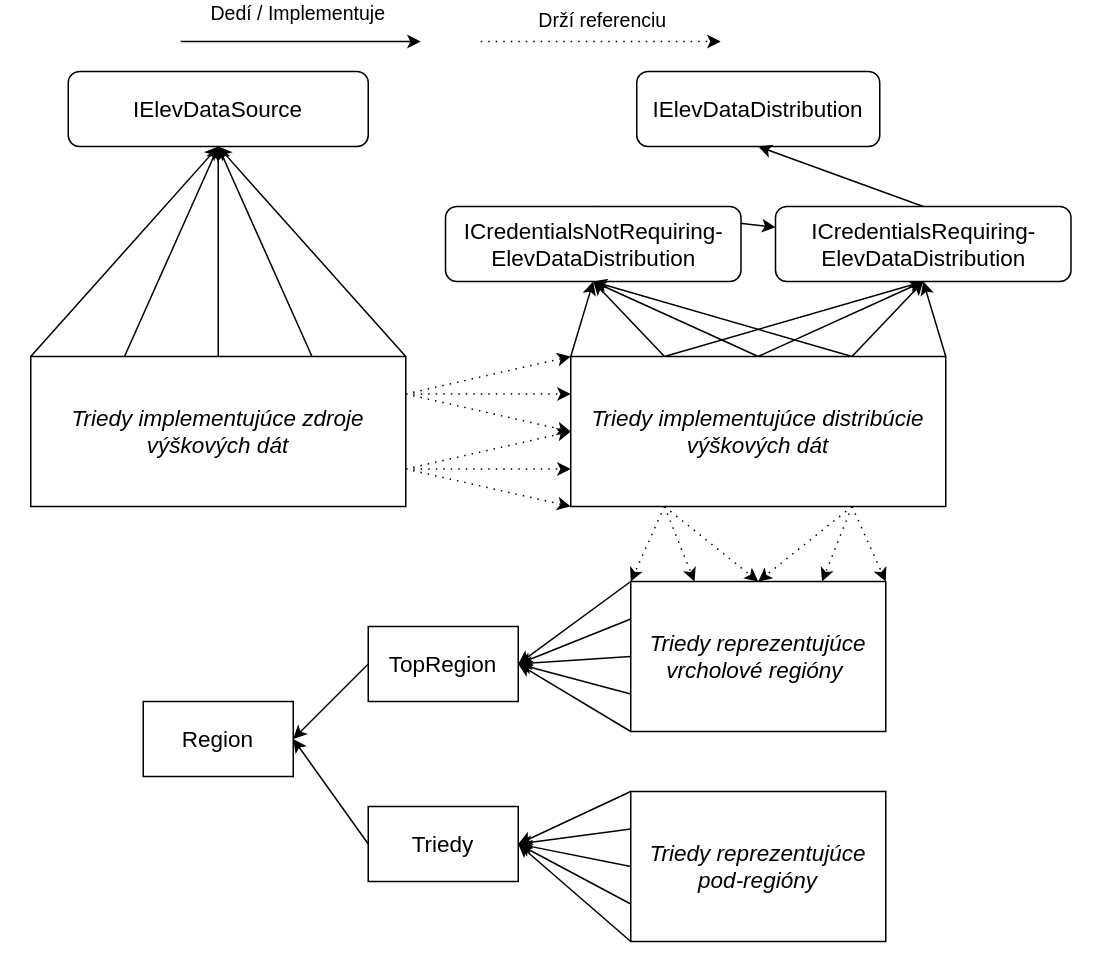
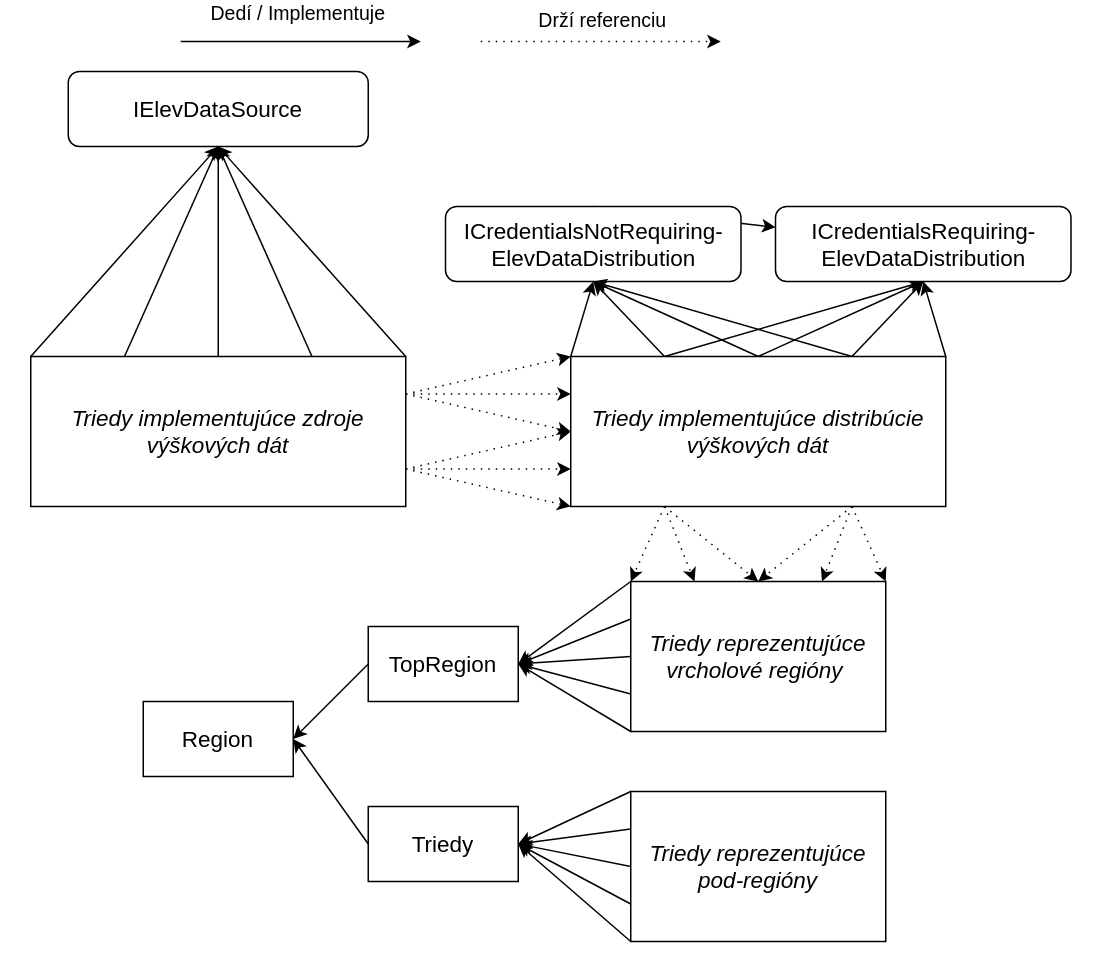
(758, 109) -> none
(845, 178) -> none
